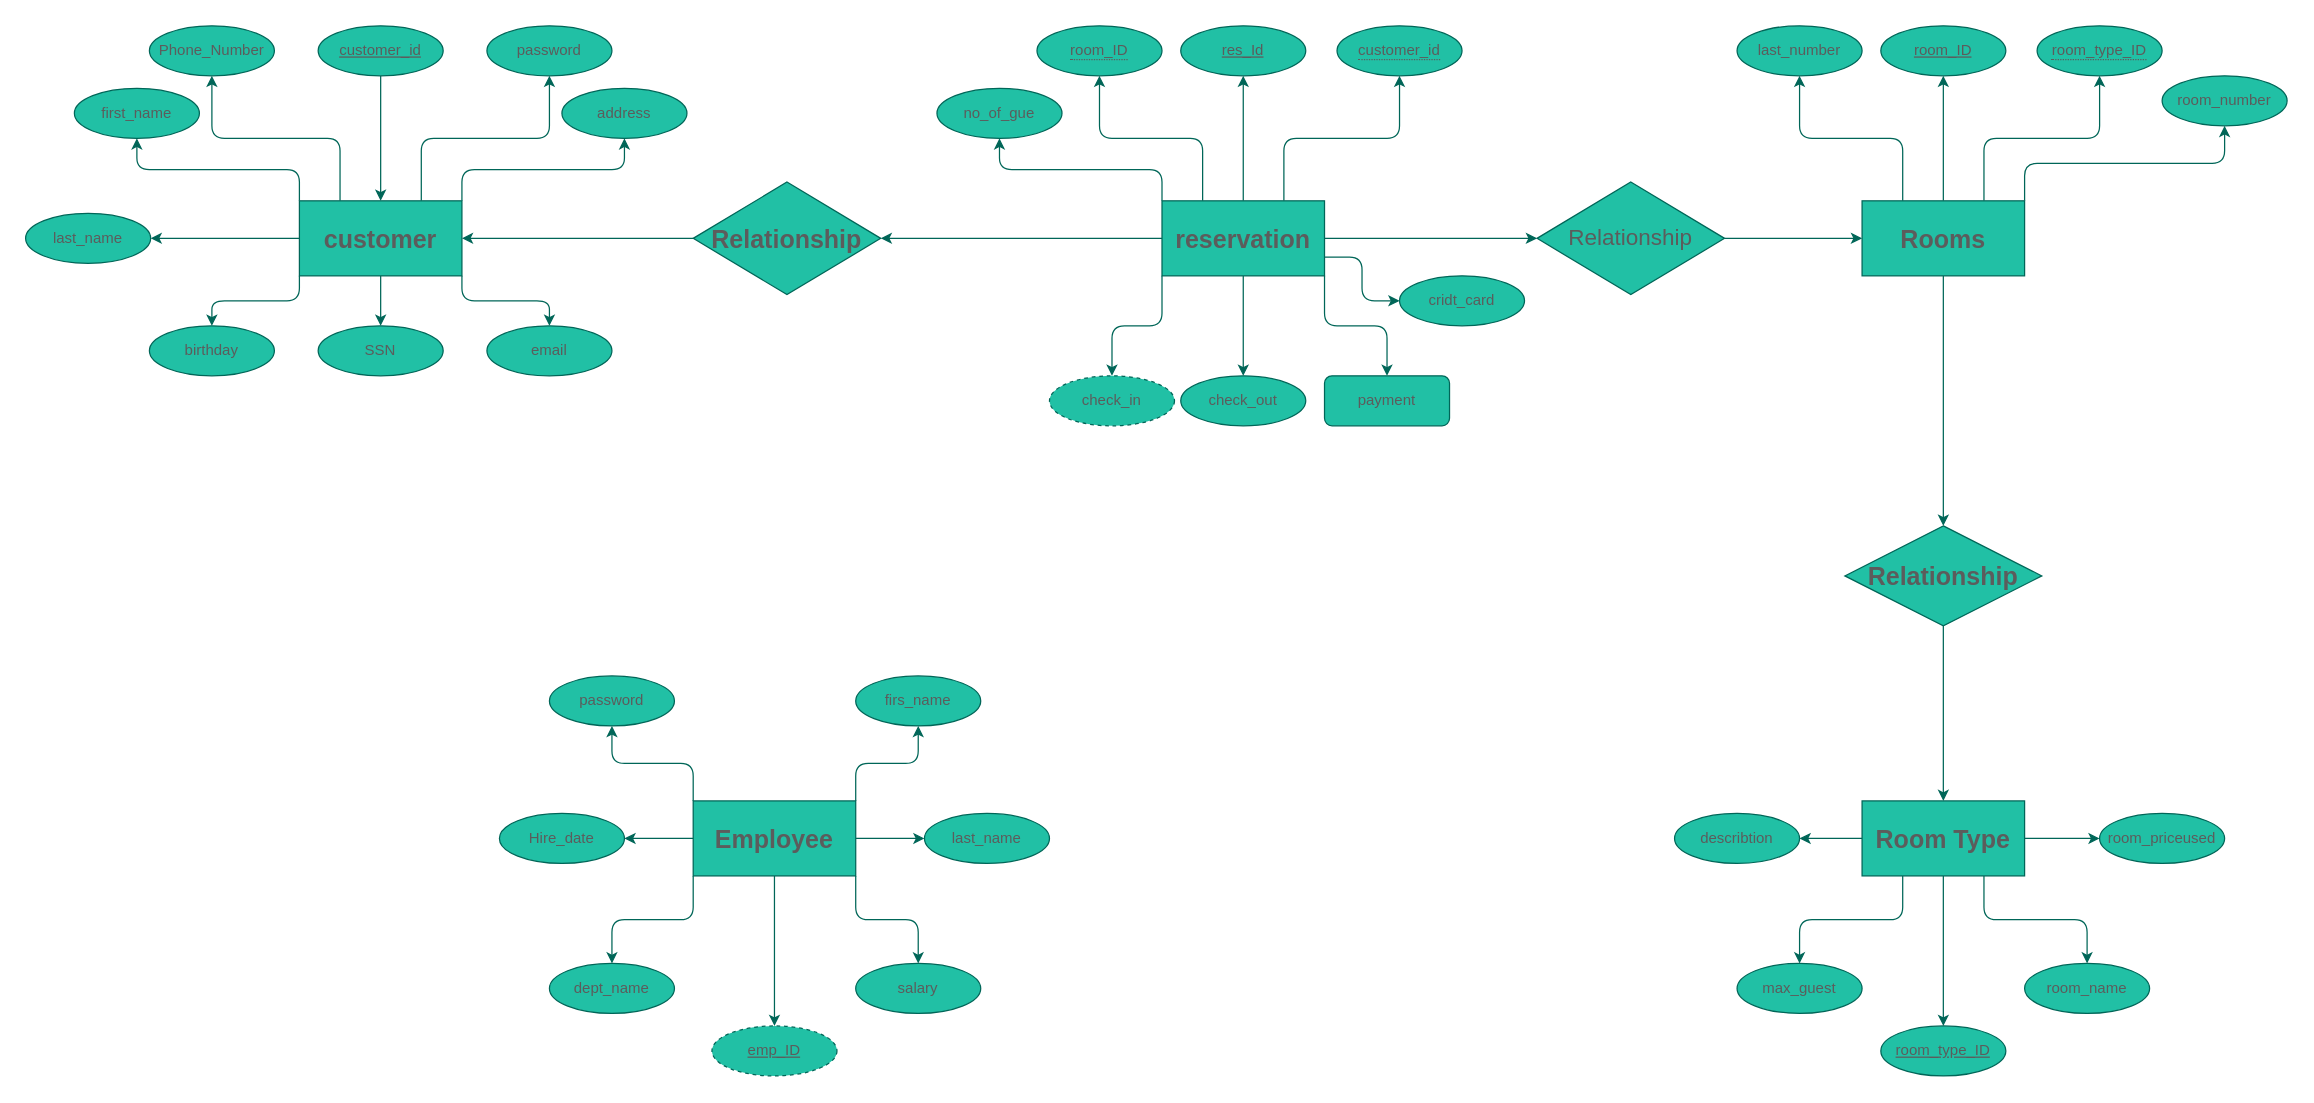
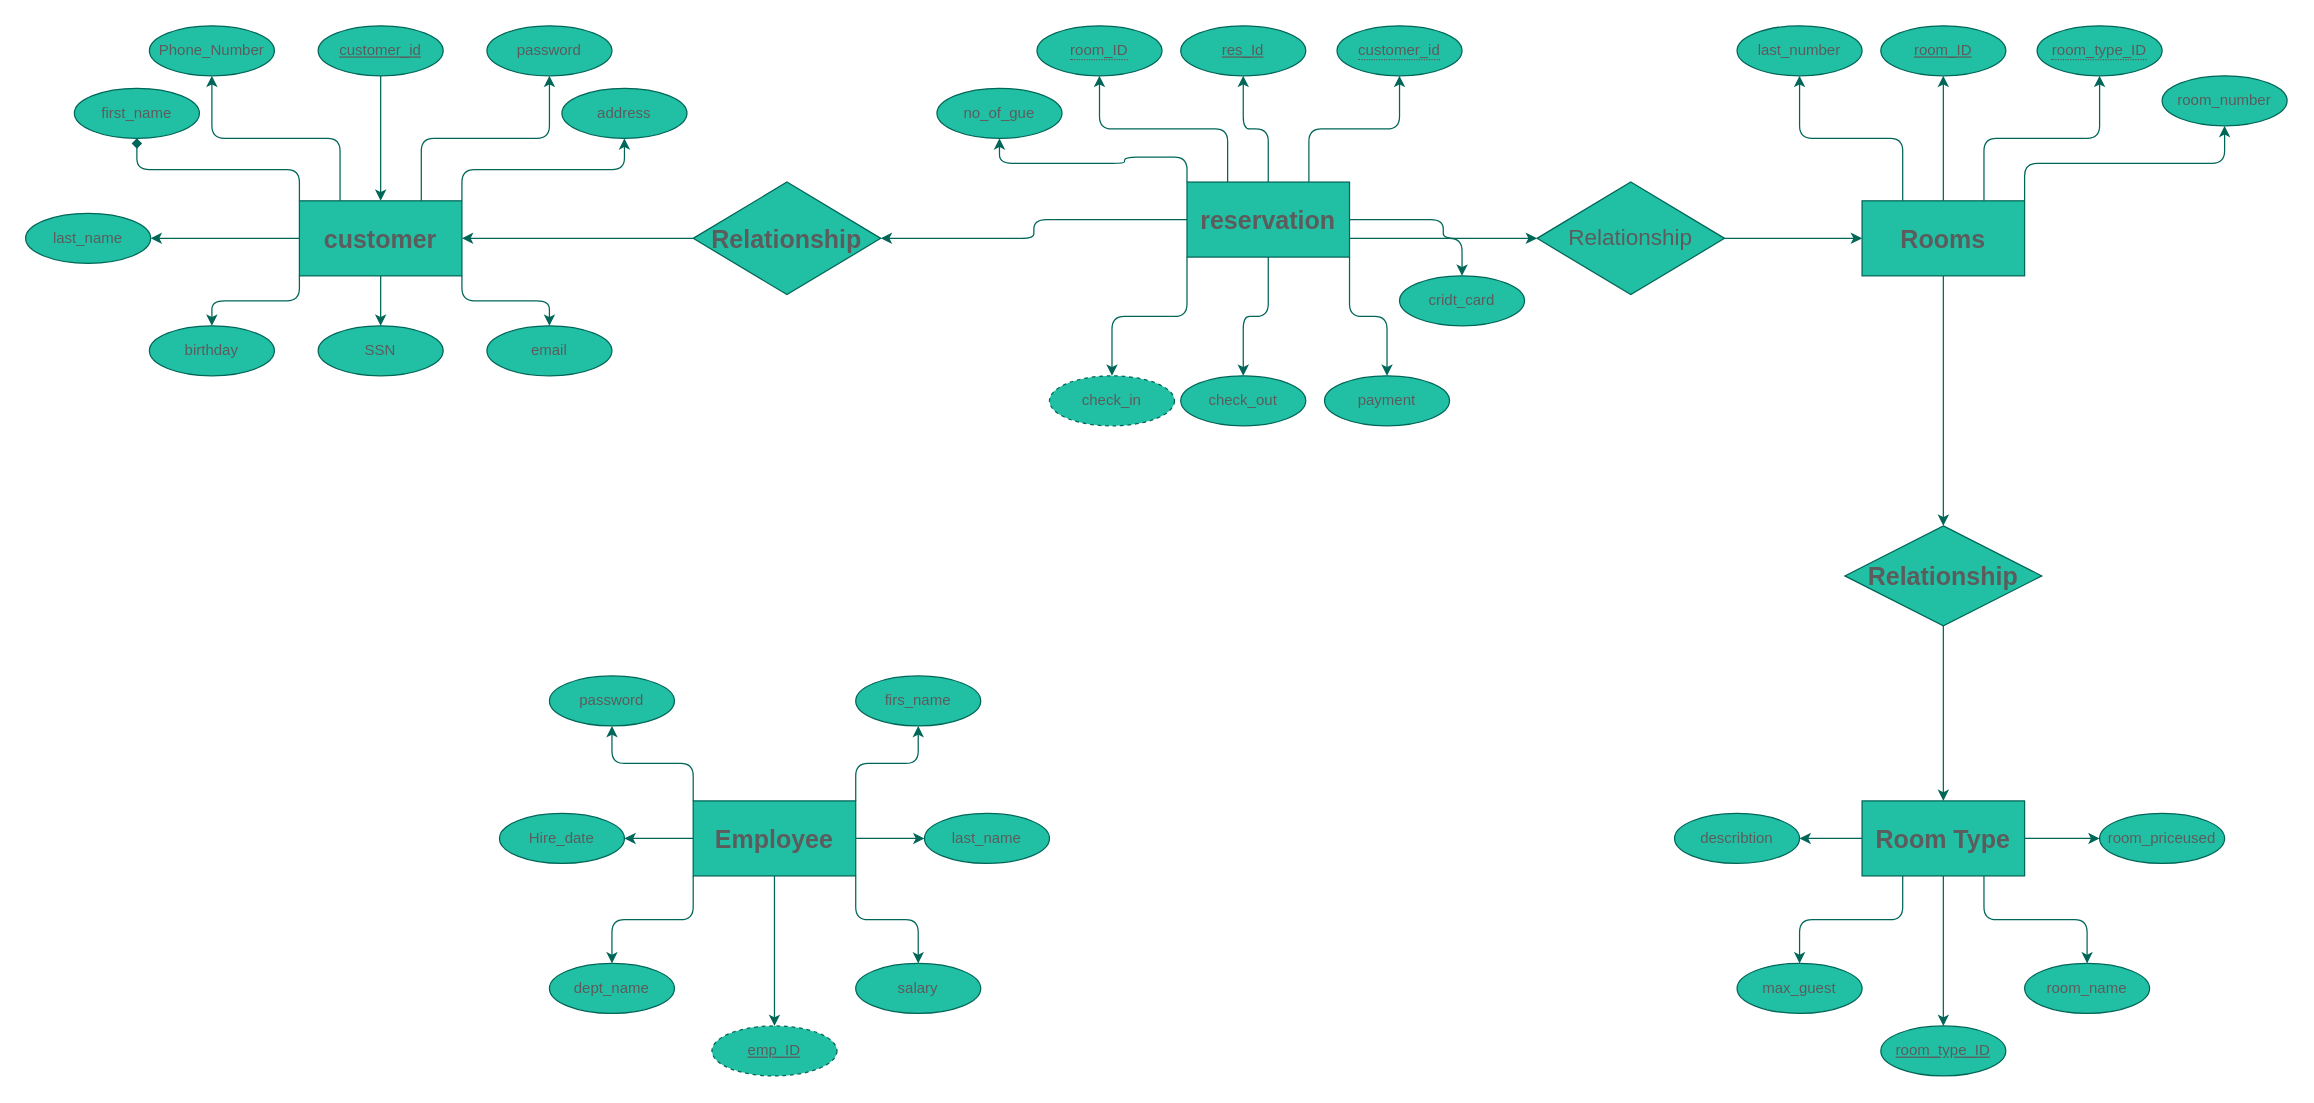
(137, 148) -> (137, 149)
(1243, 238) -> (1268, 219)
(1387, 401) -> (1387, 401)
